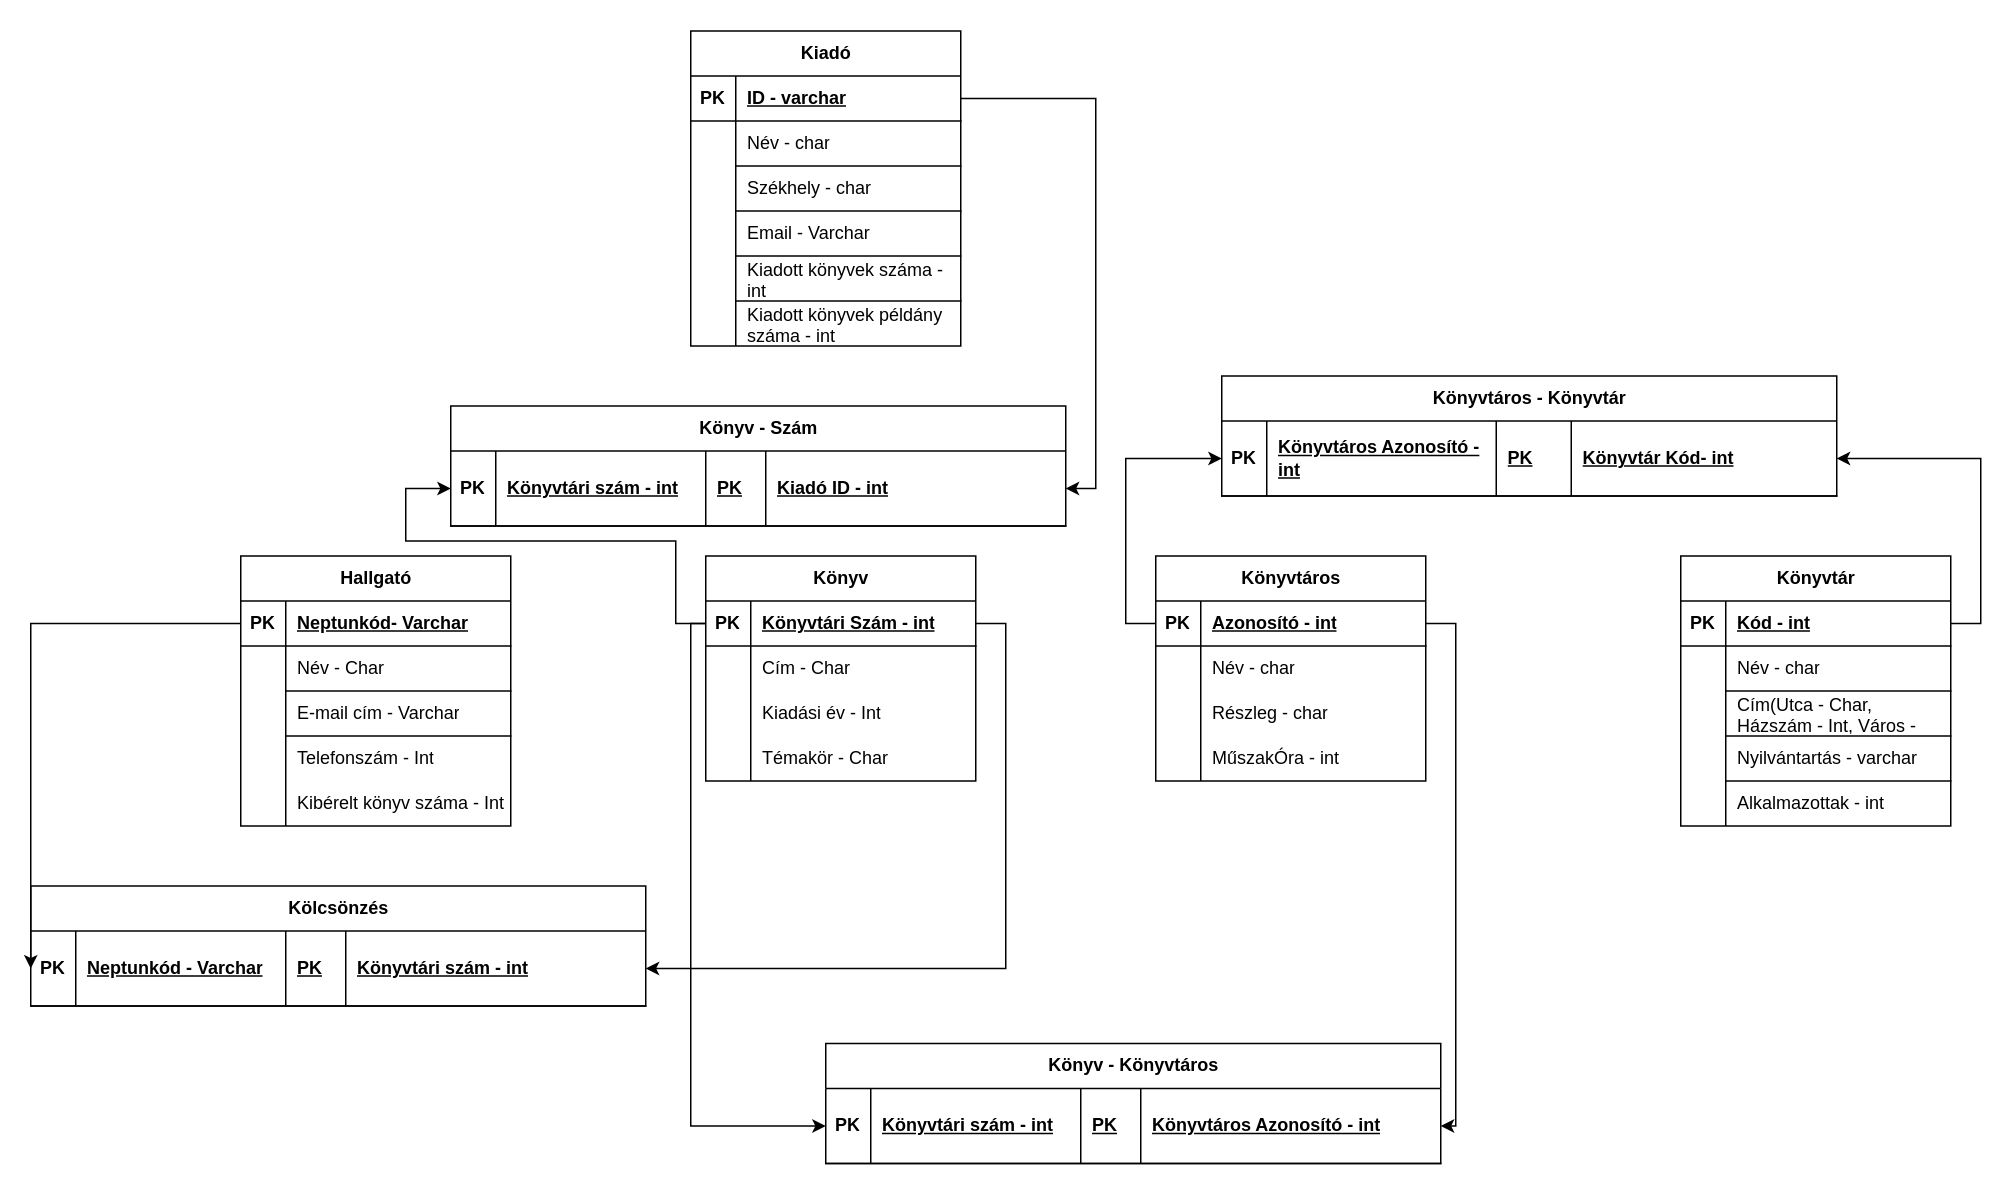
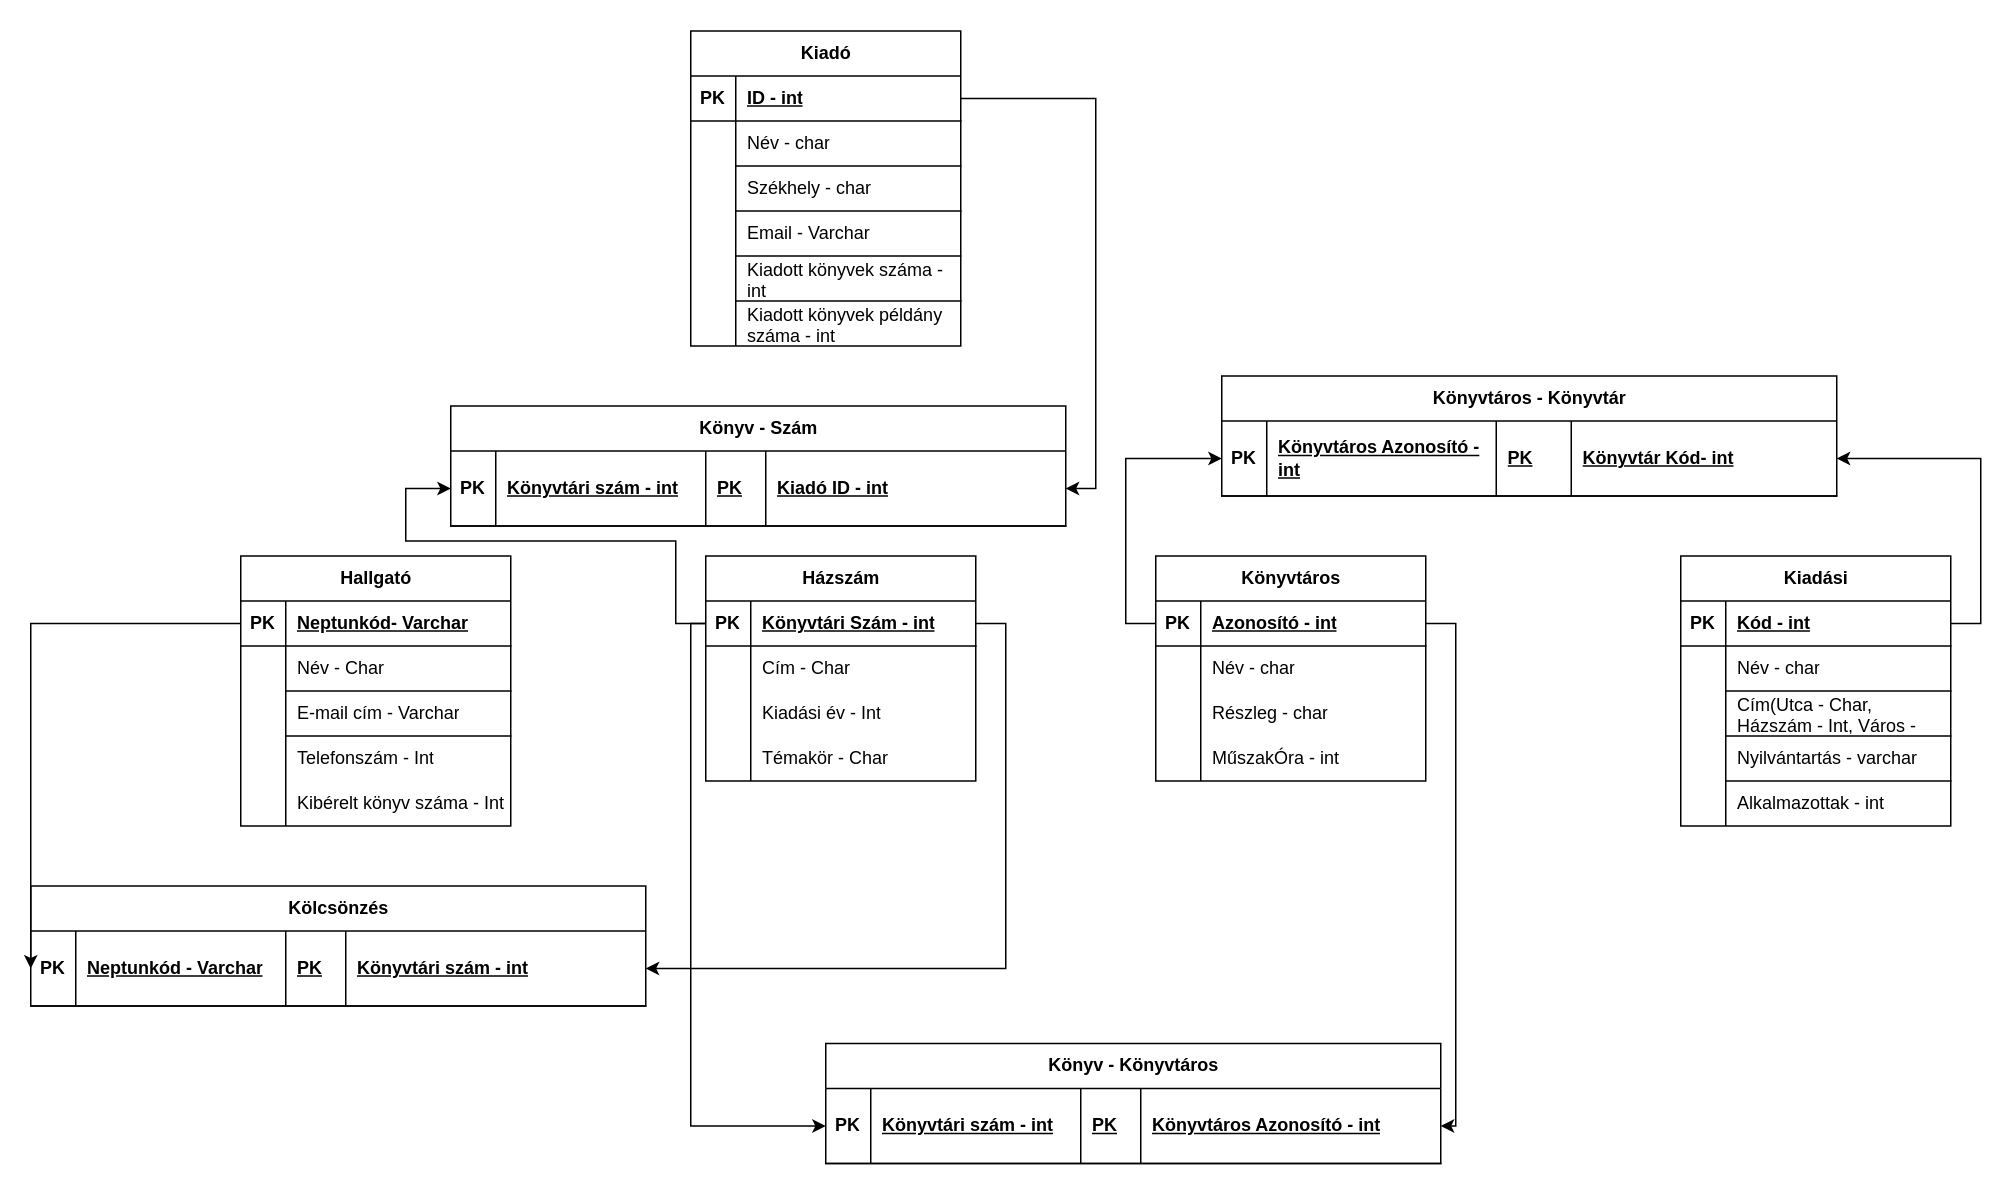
(804, 98) -> (781, 98)
(842, 578) -> (842, 578)
(1817, 578) -> (1817, 578)
